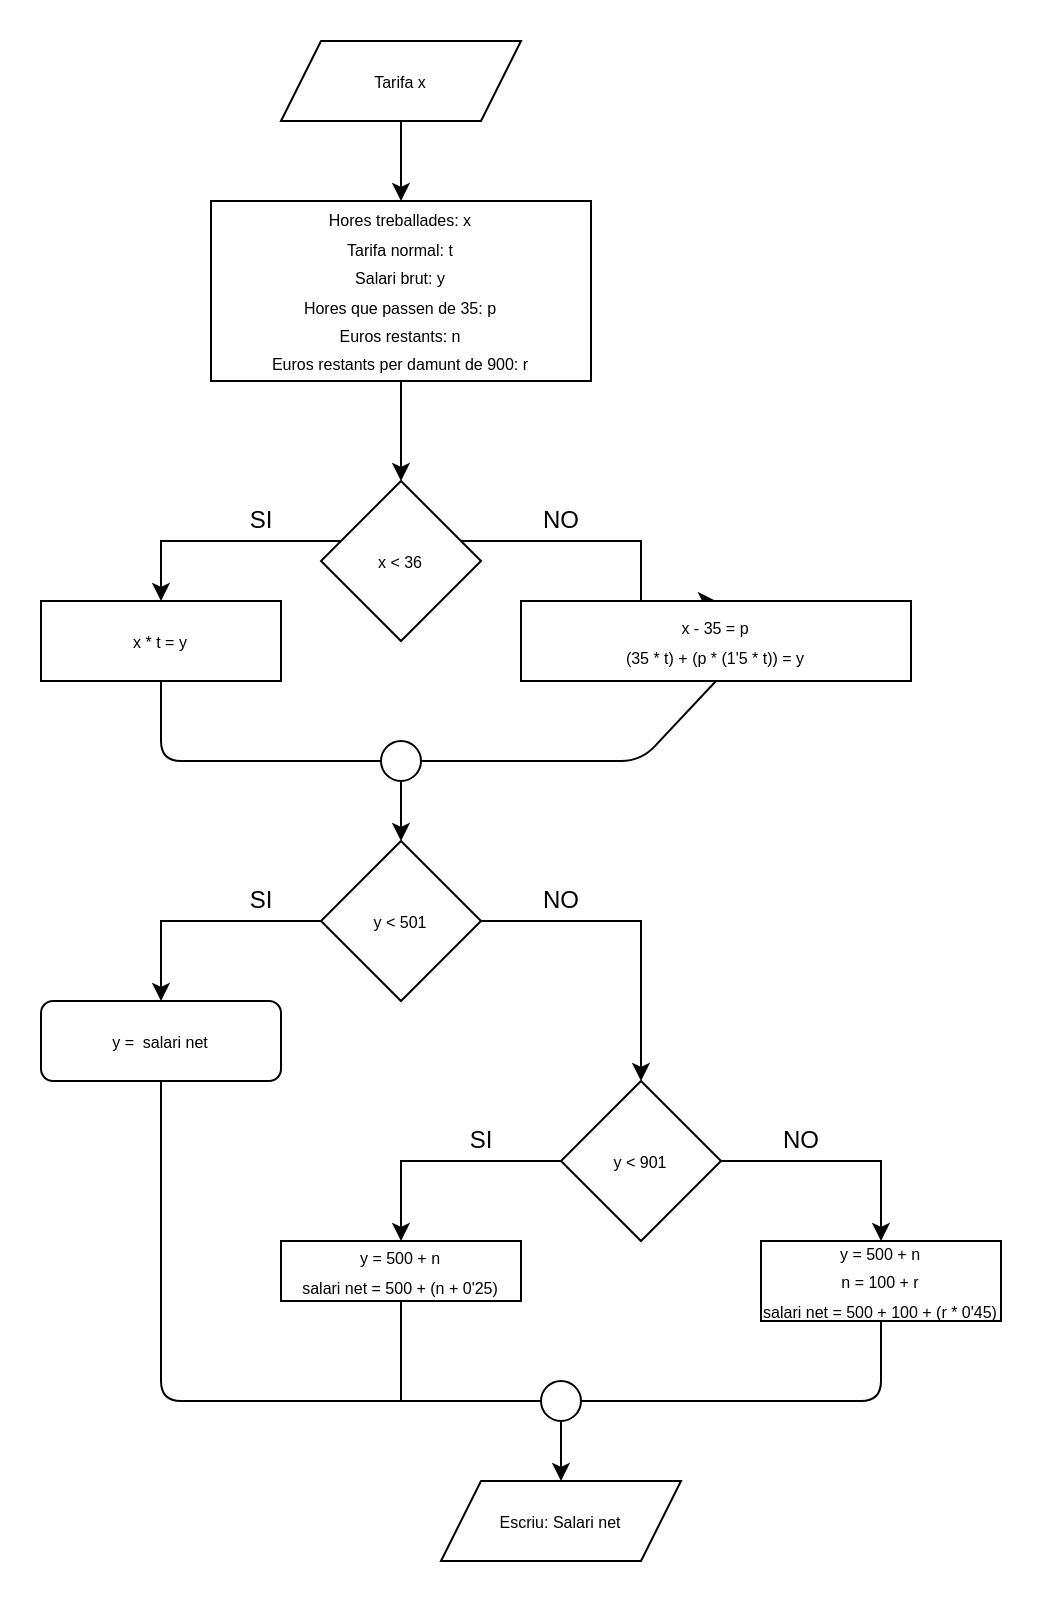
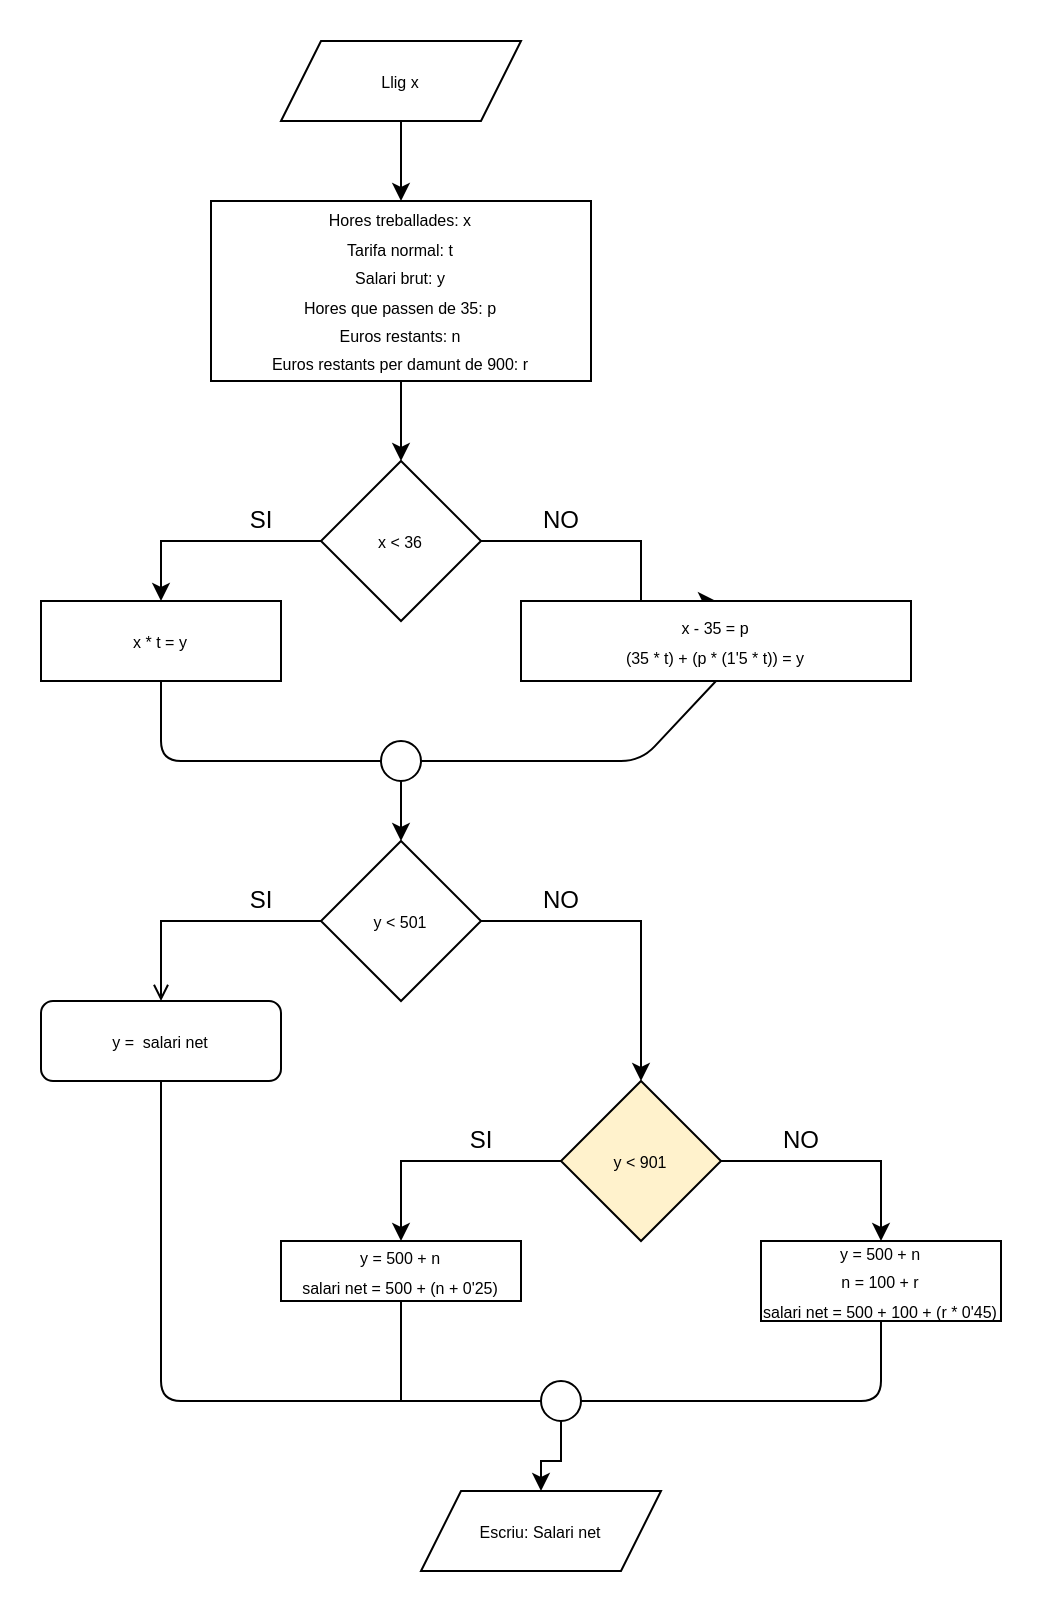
(401, 81) -> (401, 81)
(401, 561) -> (401, 541)
(161, 986) -> (161, 988)
(641, 1161) -> (641, 1161)
(561, 1521) -> (541, 1531)
